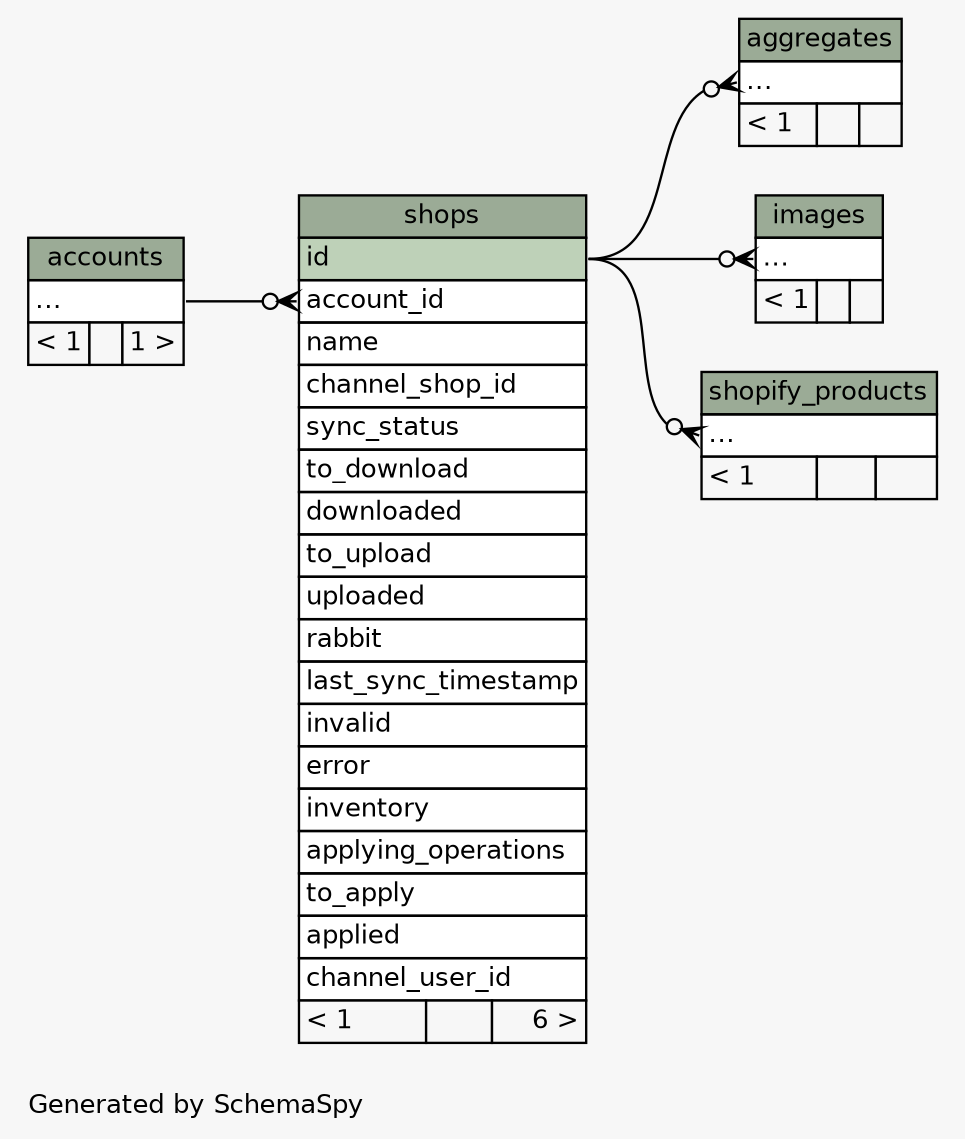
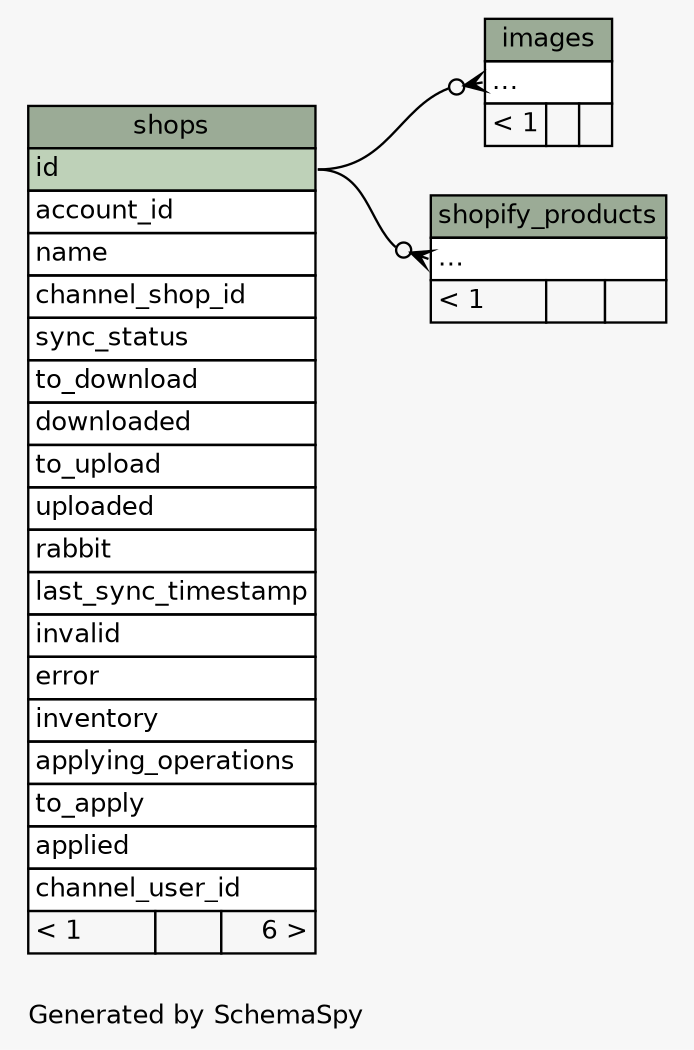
(819, 82) -> none
(106, 301) -> none
